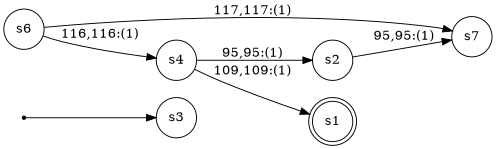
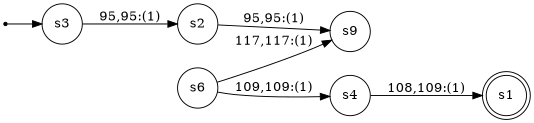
(100, 34) -> (274, 88)
(472, 37) -> (350, 32)
(250, 60) -> (125, 24)
(253, 71) -> (426, 88)
